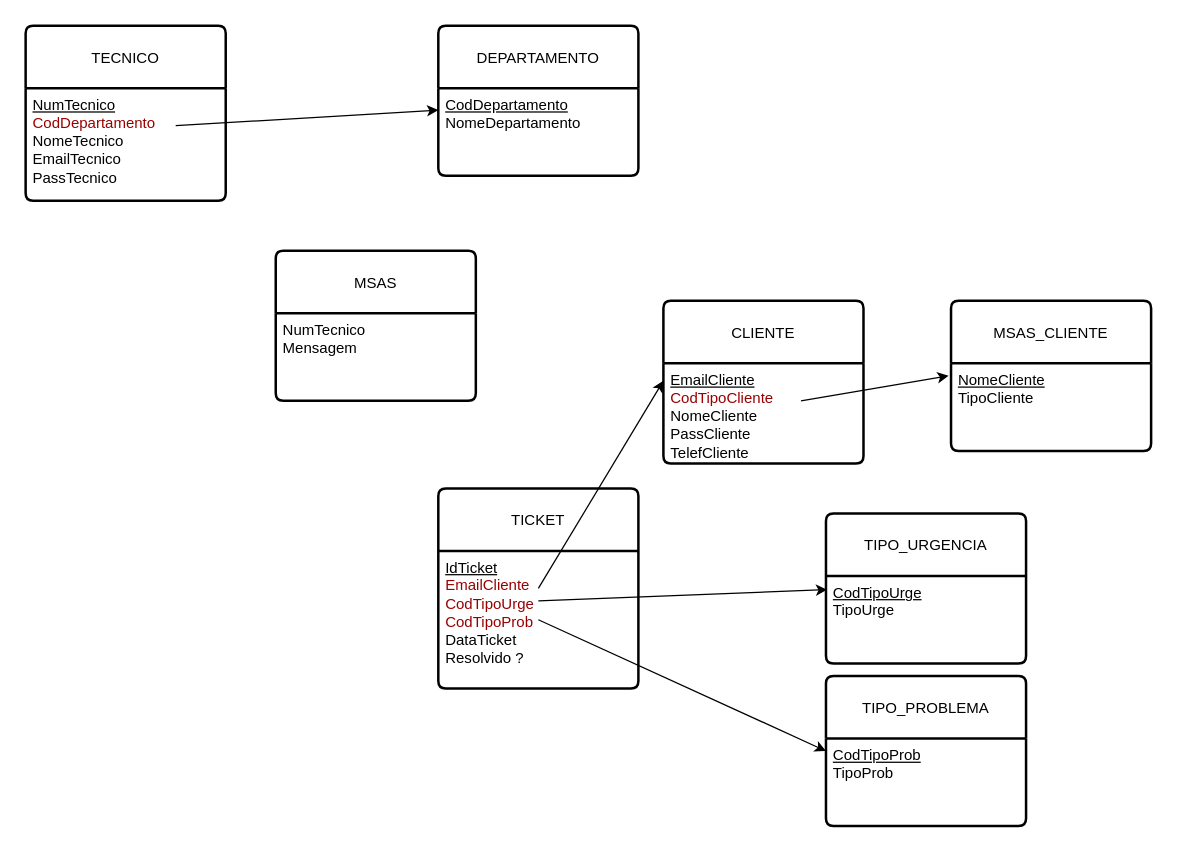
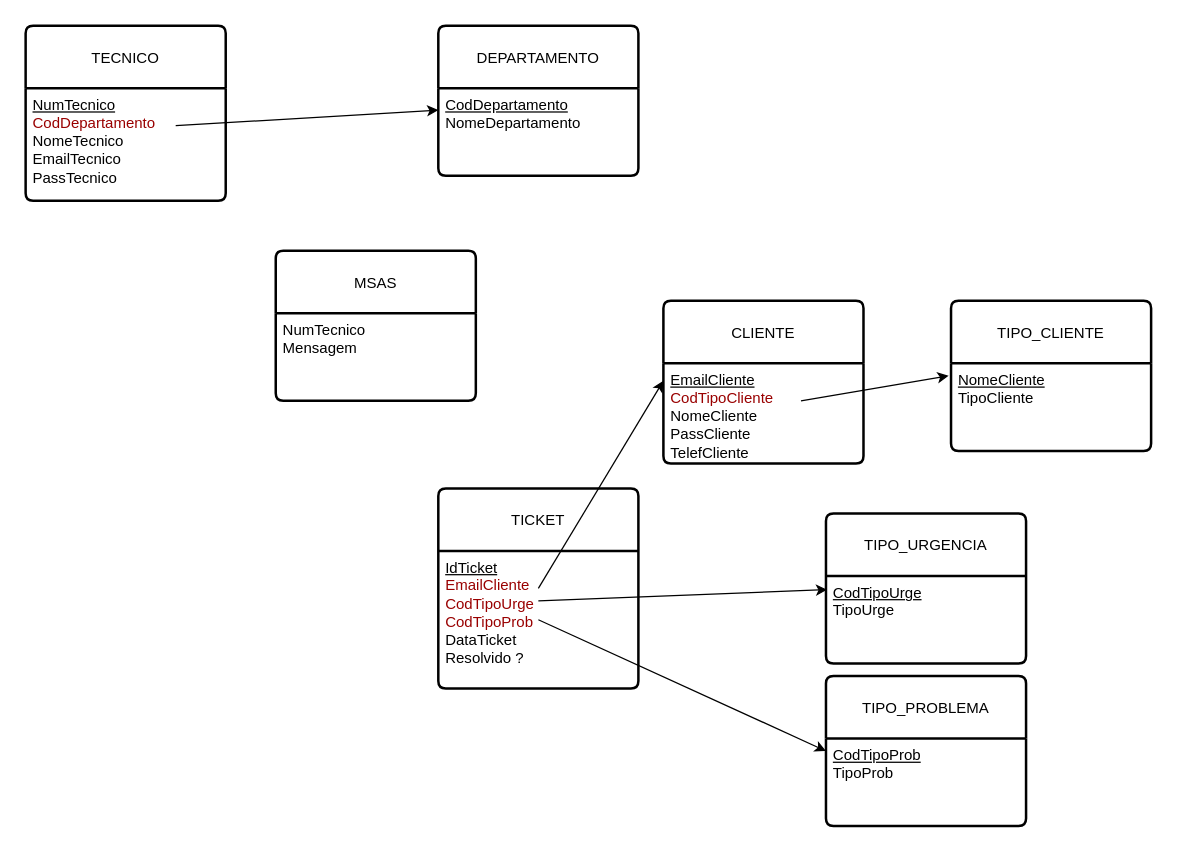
(1051, 332) -> (1051, 332)
